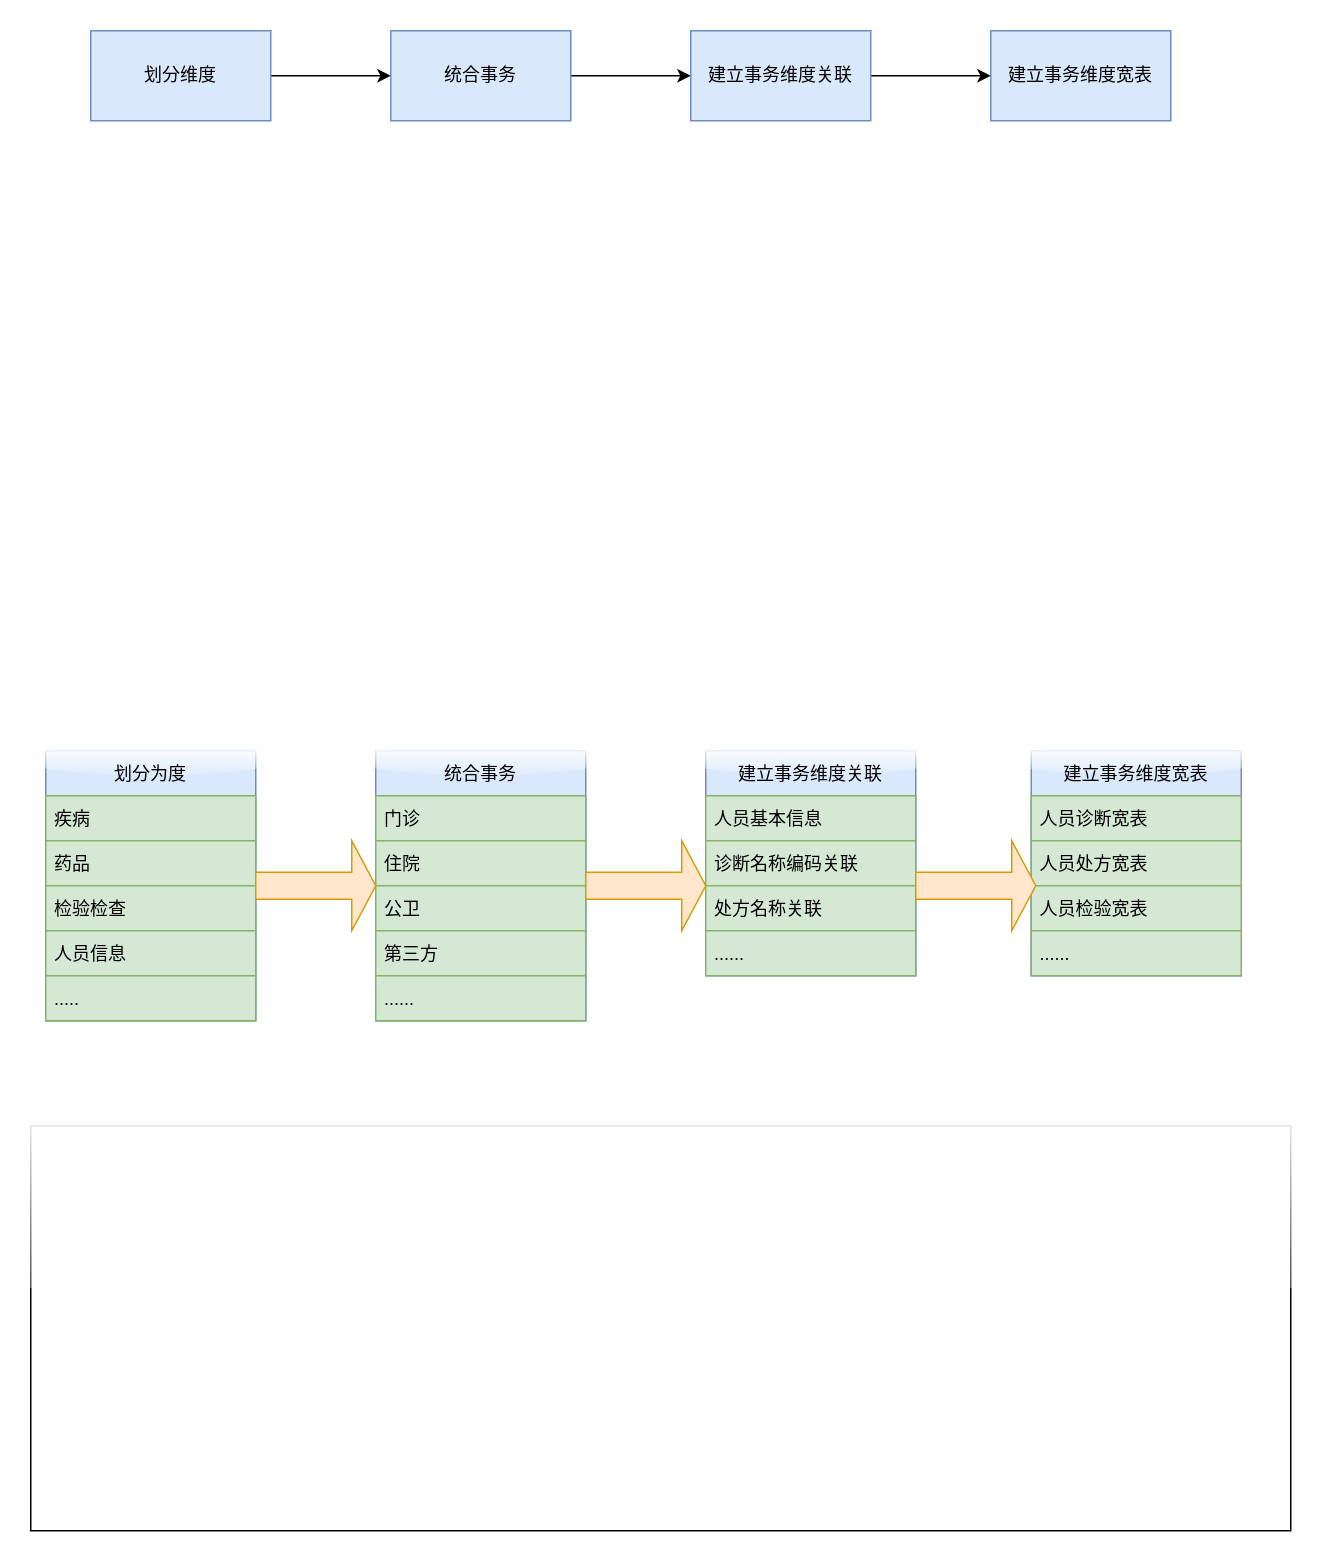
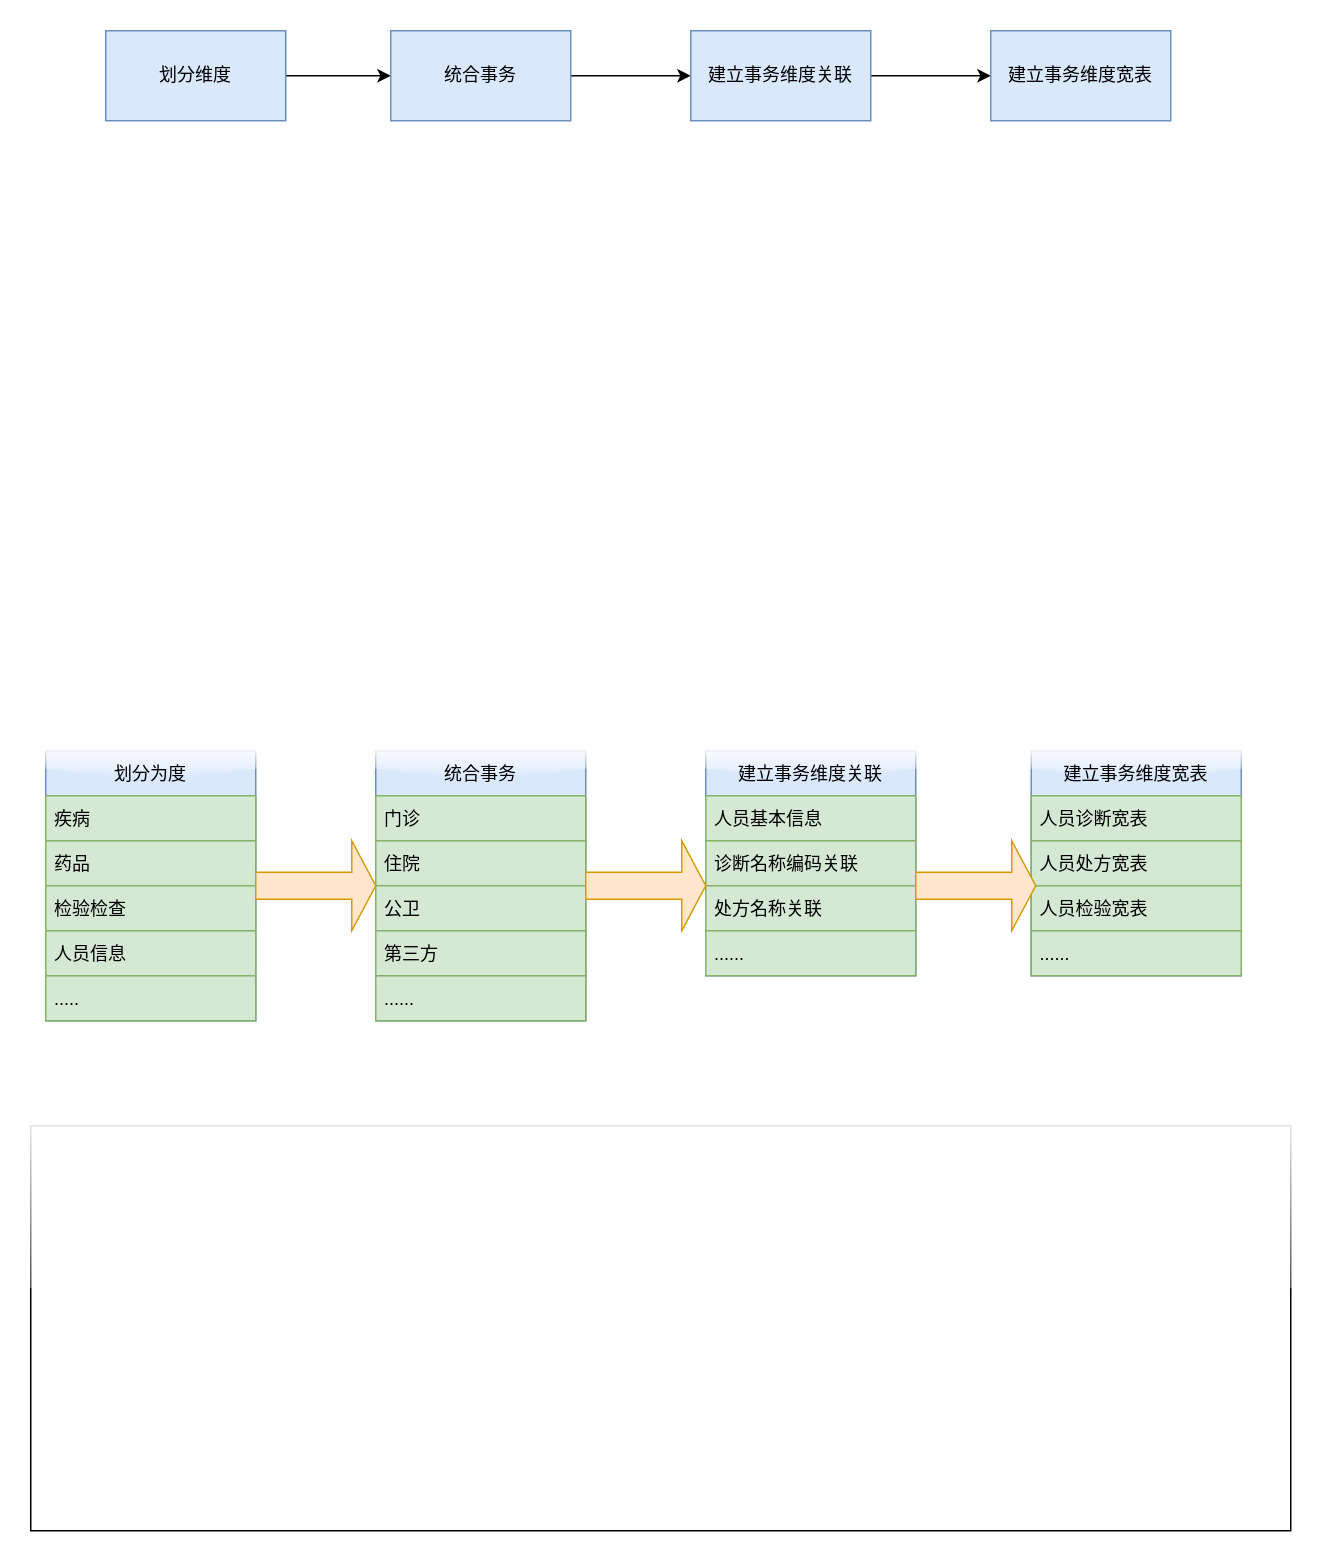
(181, 76) -> (196, 76)
